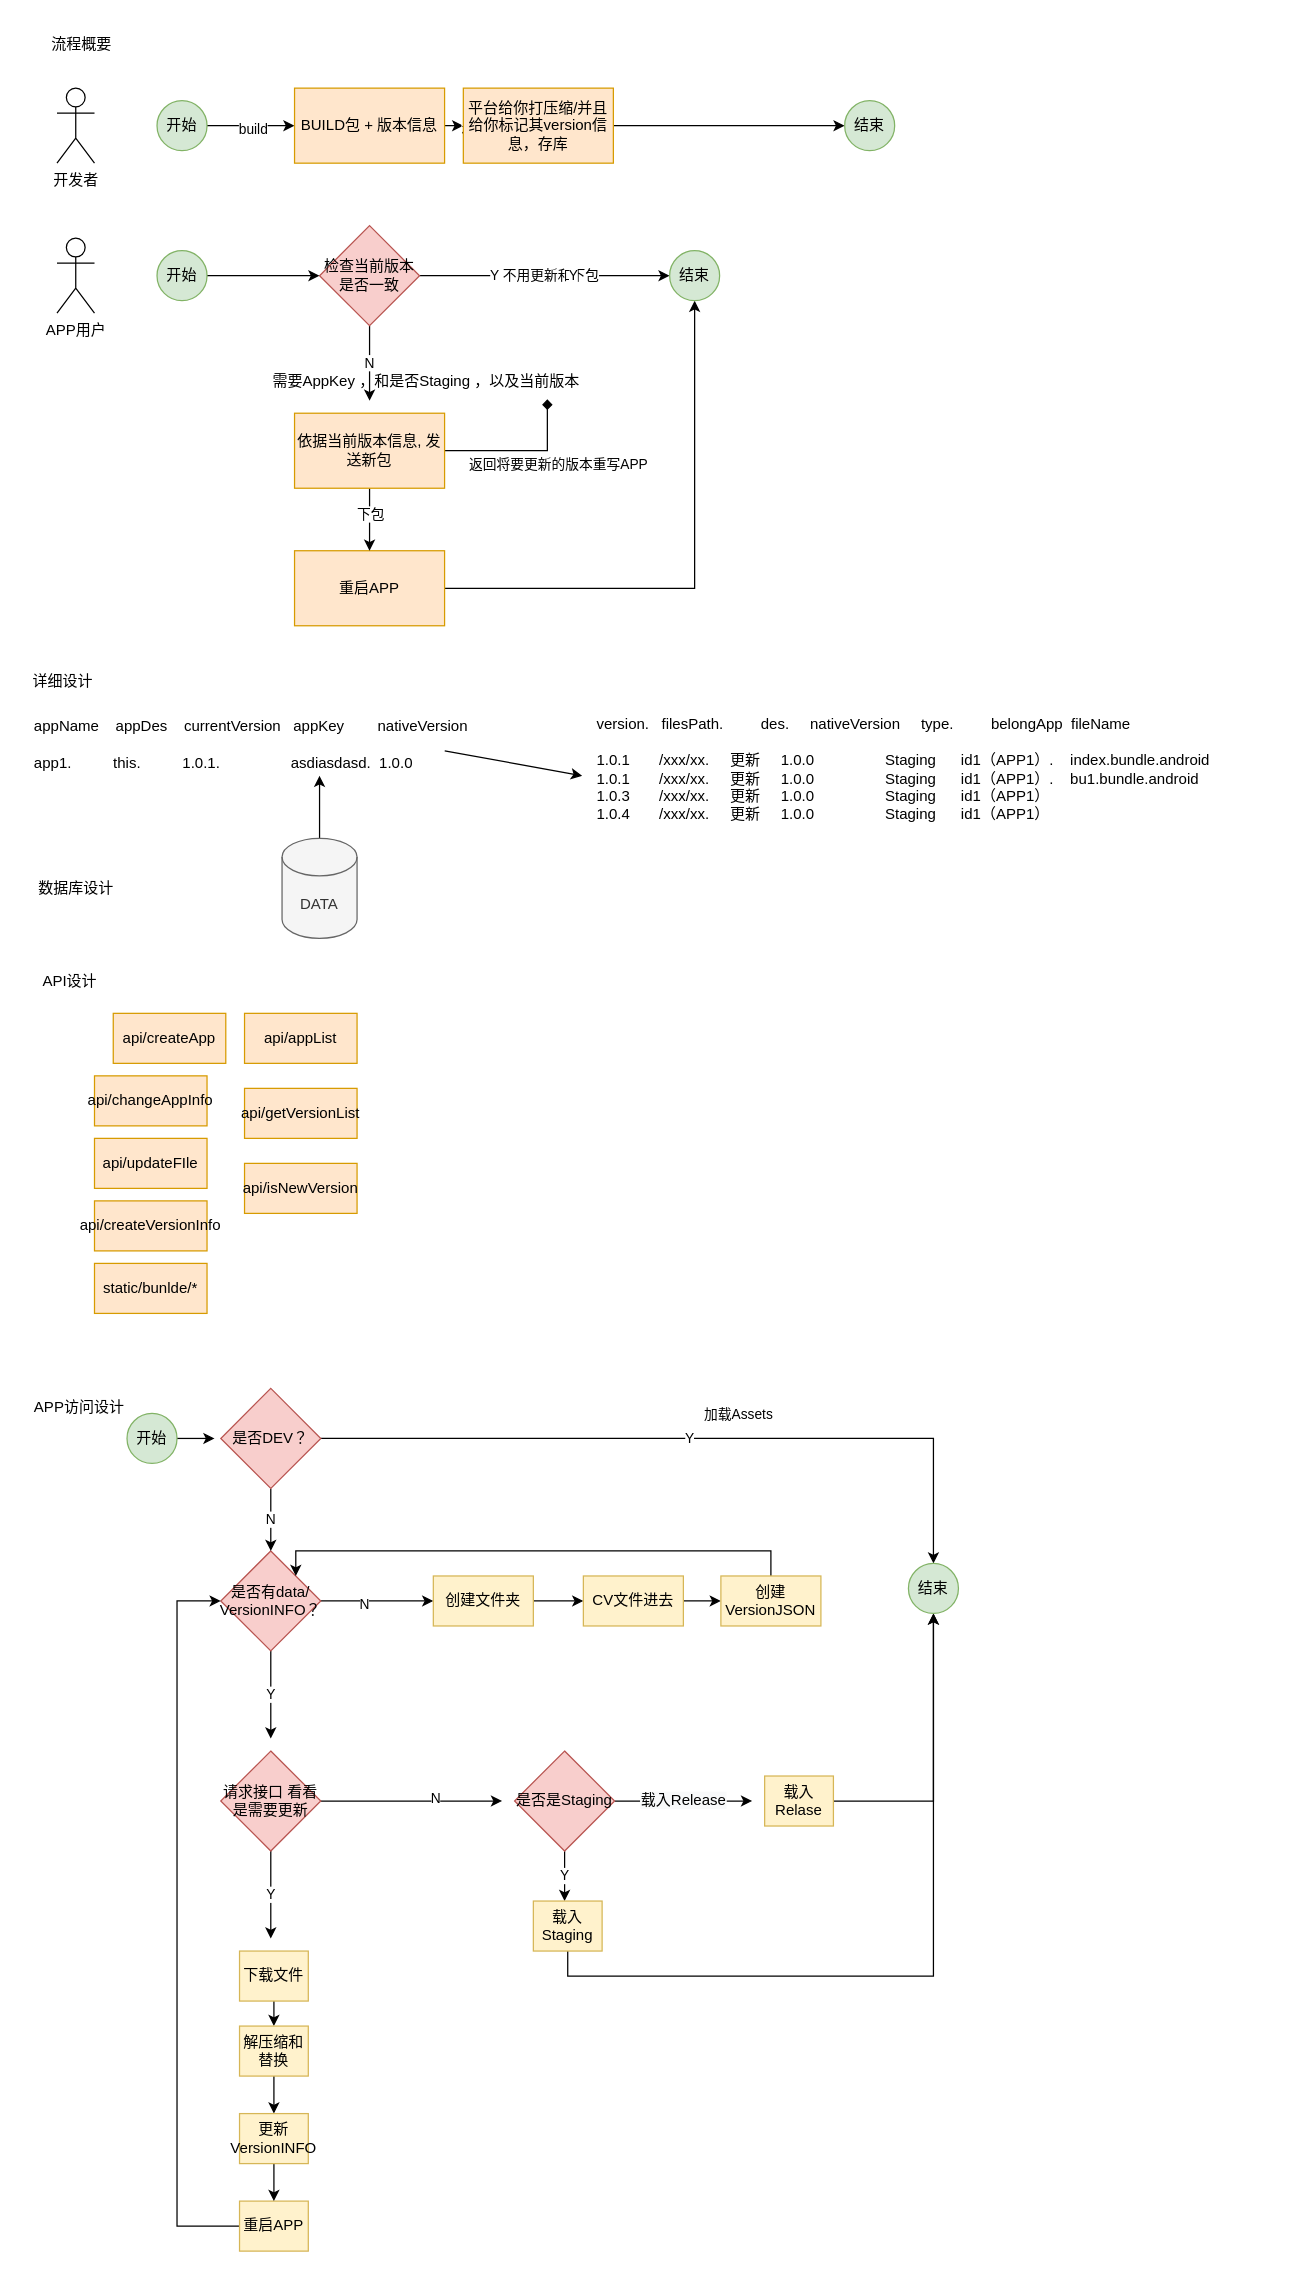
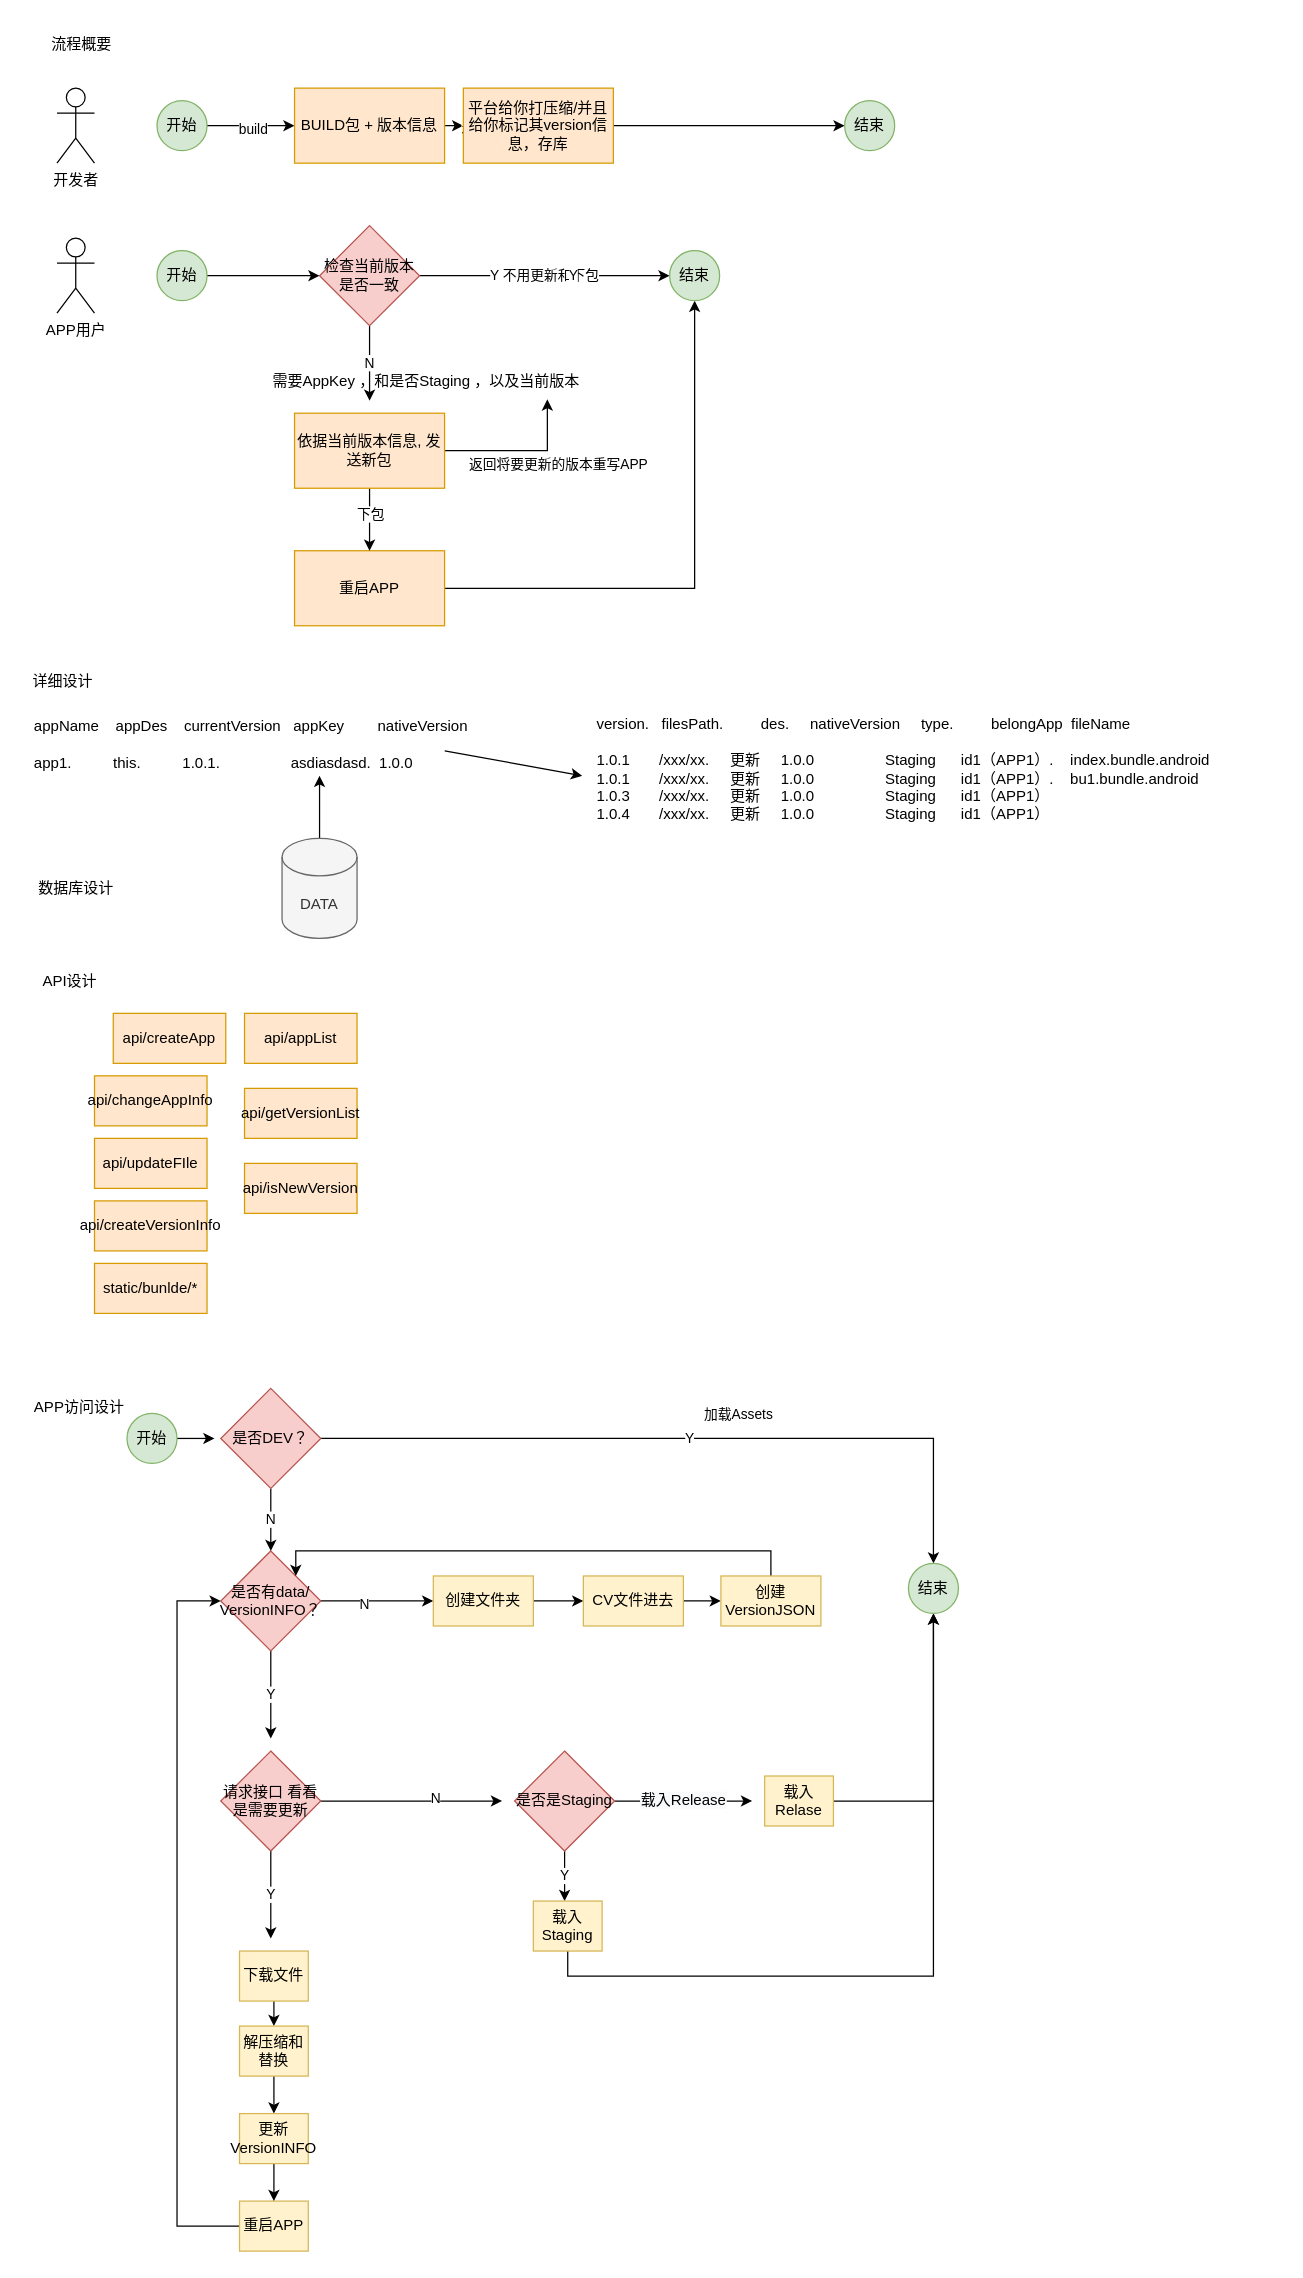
(547, 410) -> (547, 409)
